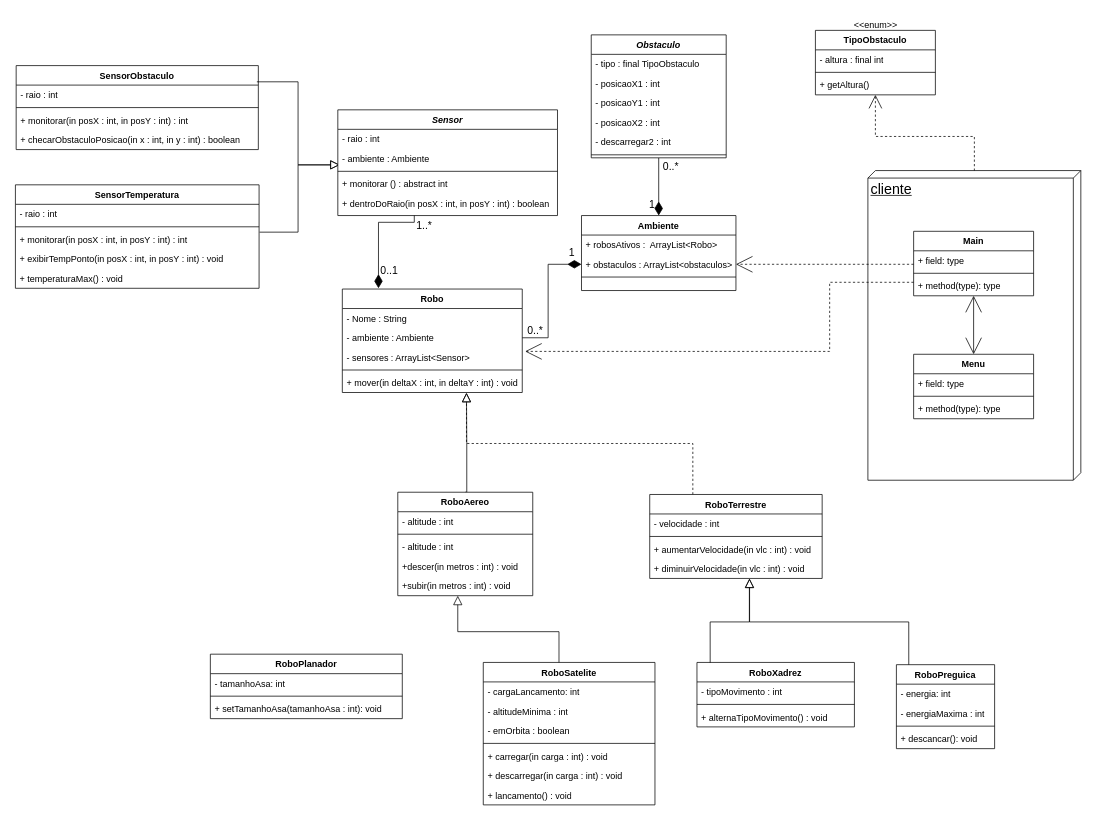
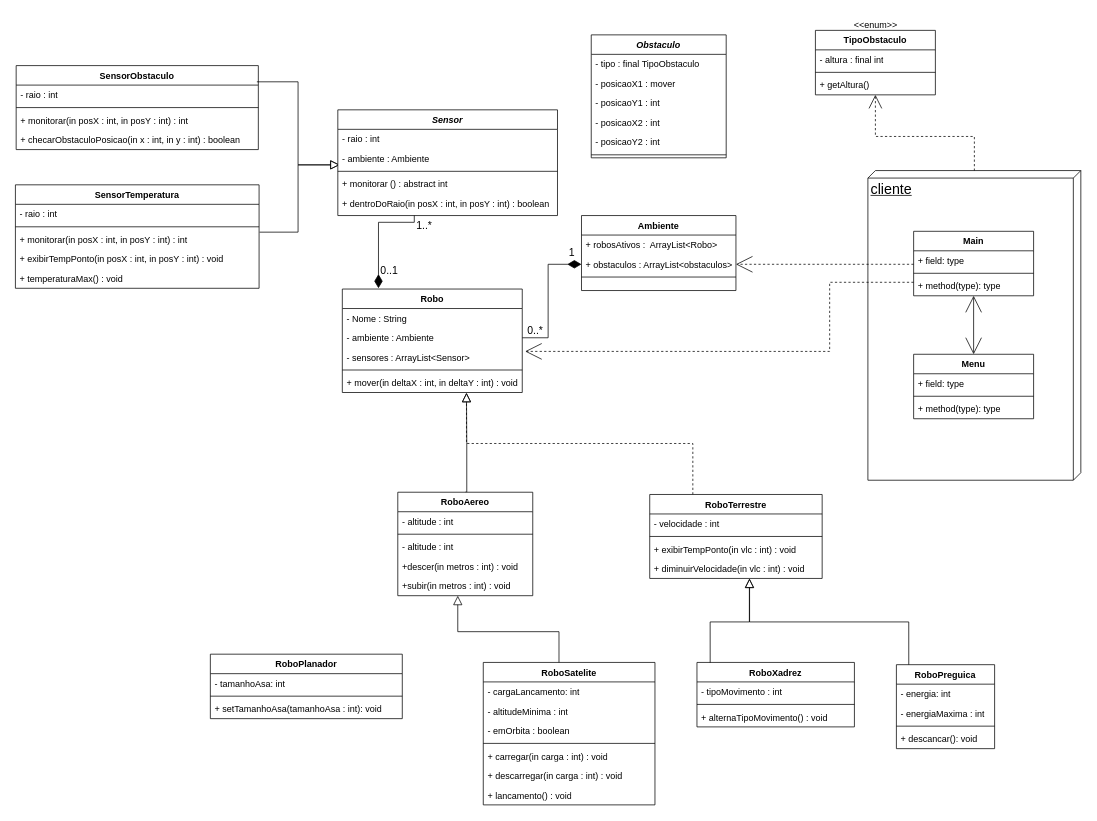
(631, 84) -> (638, 84)
(640, 143) -> (631, 143)
(659, 180) -> none
(741, 550) -> (733, 550)
